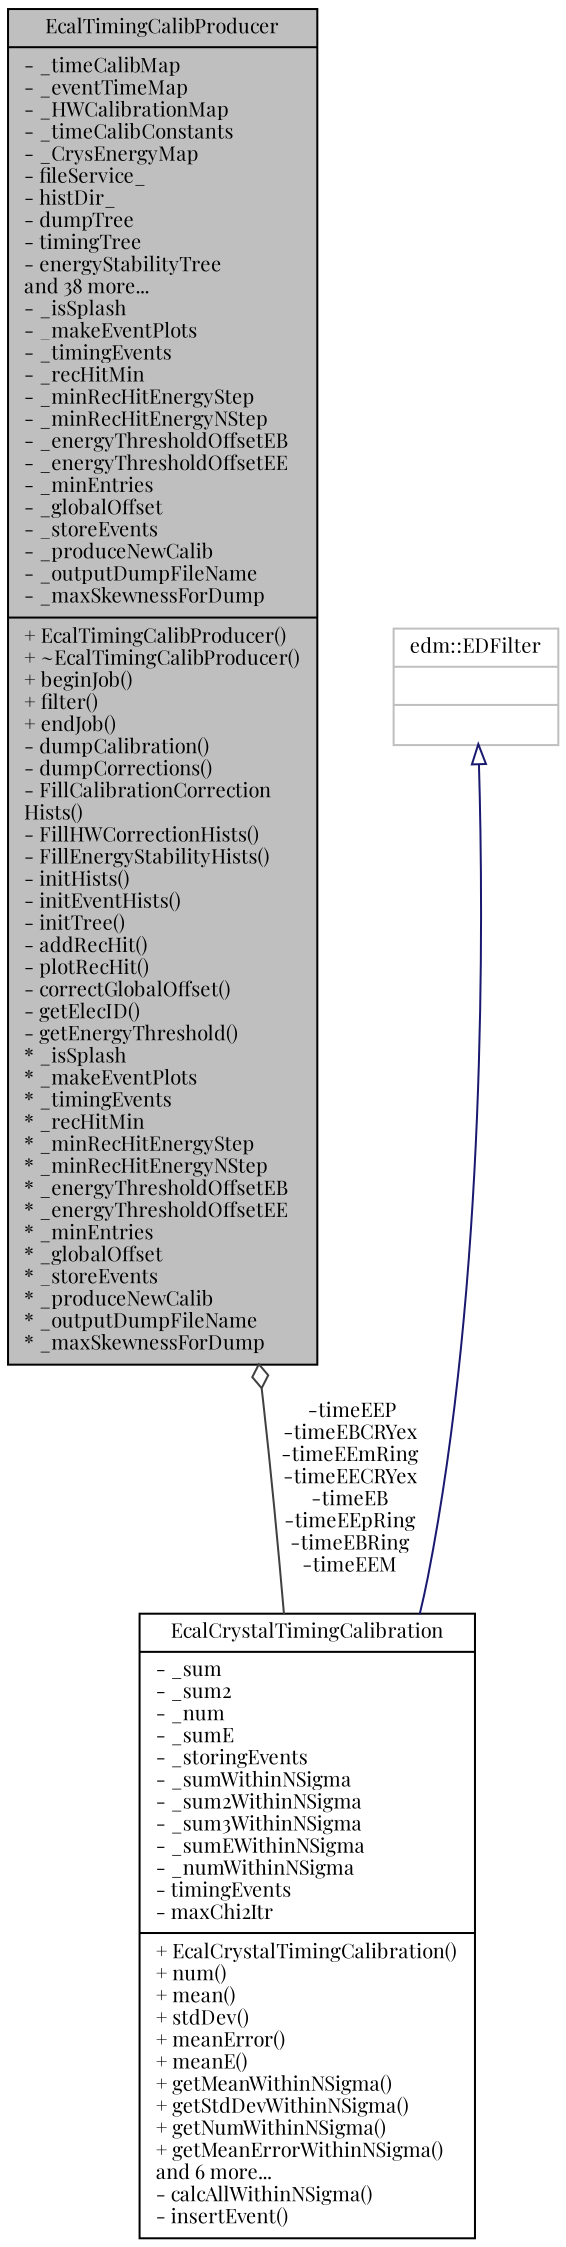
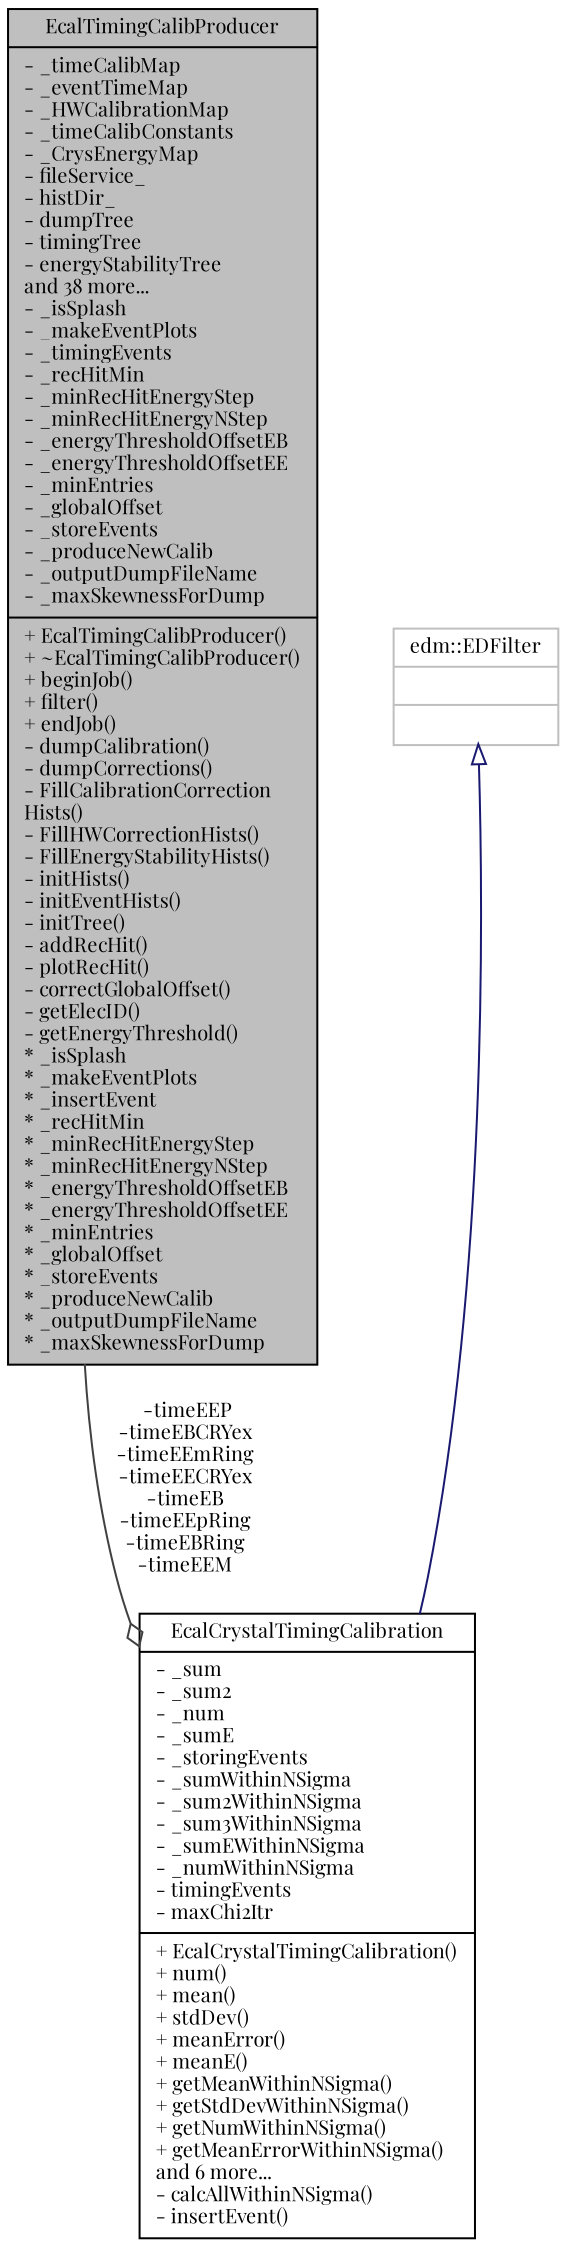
(98, 1101) -> (91, 1101)
(274, 1501) -> (99, 1495)
